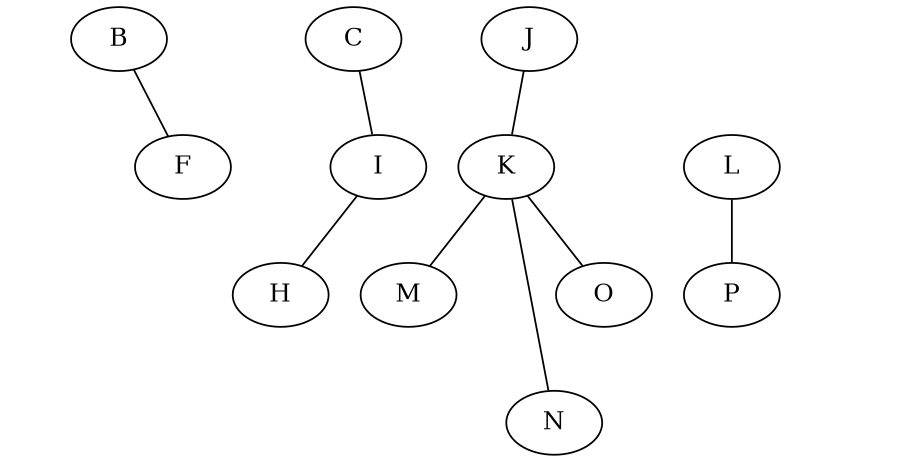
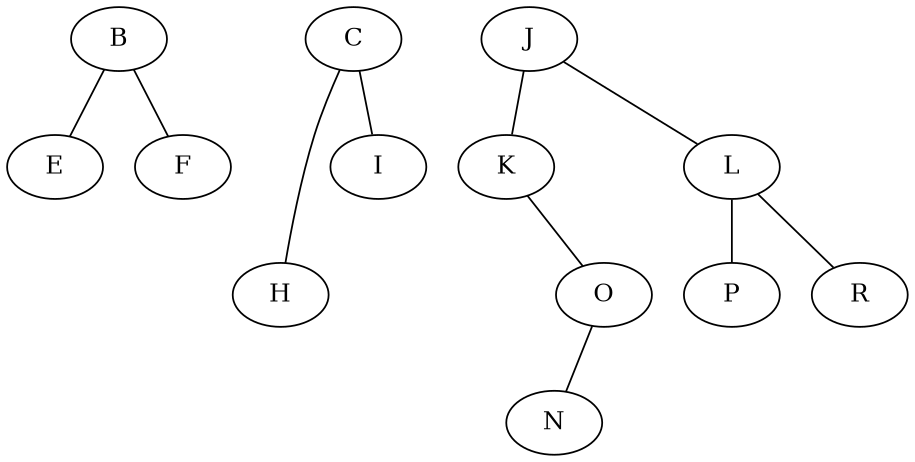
none -> (631, 103)
none -> (55, 167)
(330, 231) -> (306, 165)
(409, 295) -> none
(530, 295) -> (579, 359)
none -> (860, 295)
